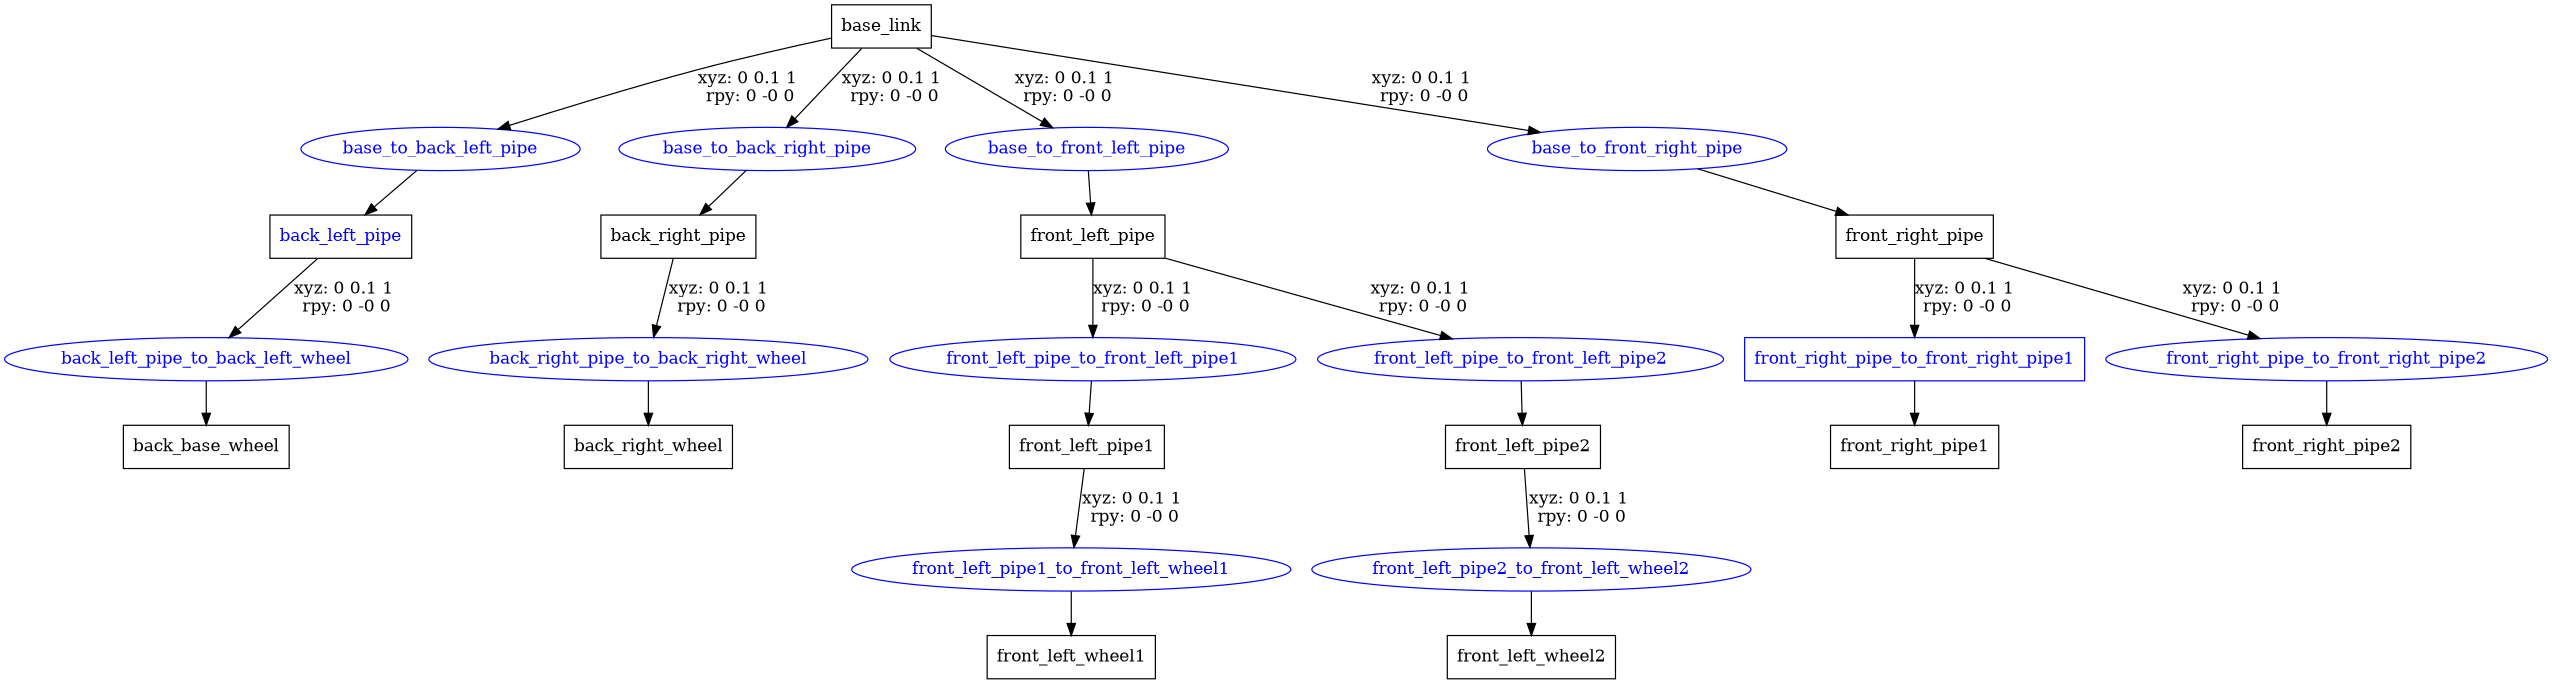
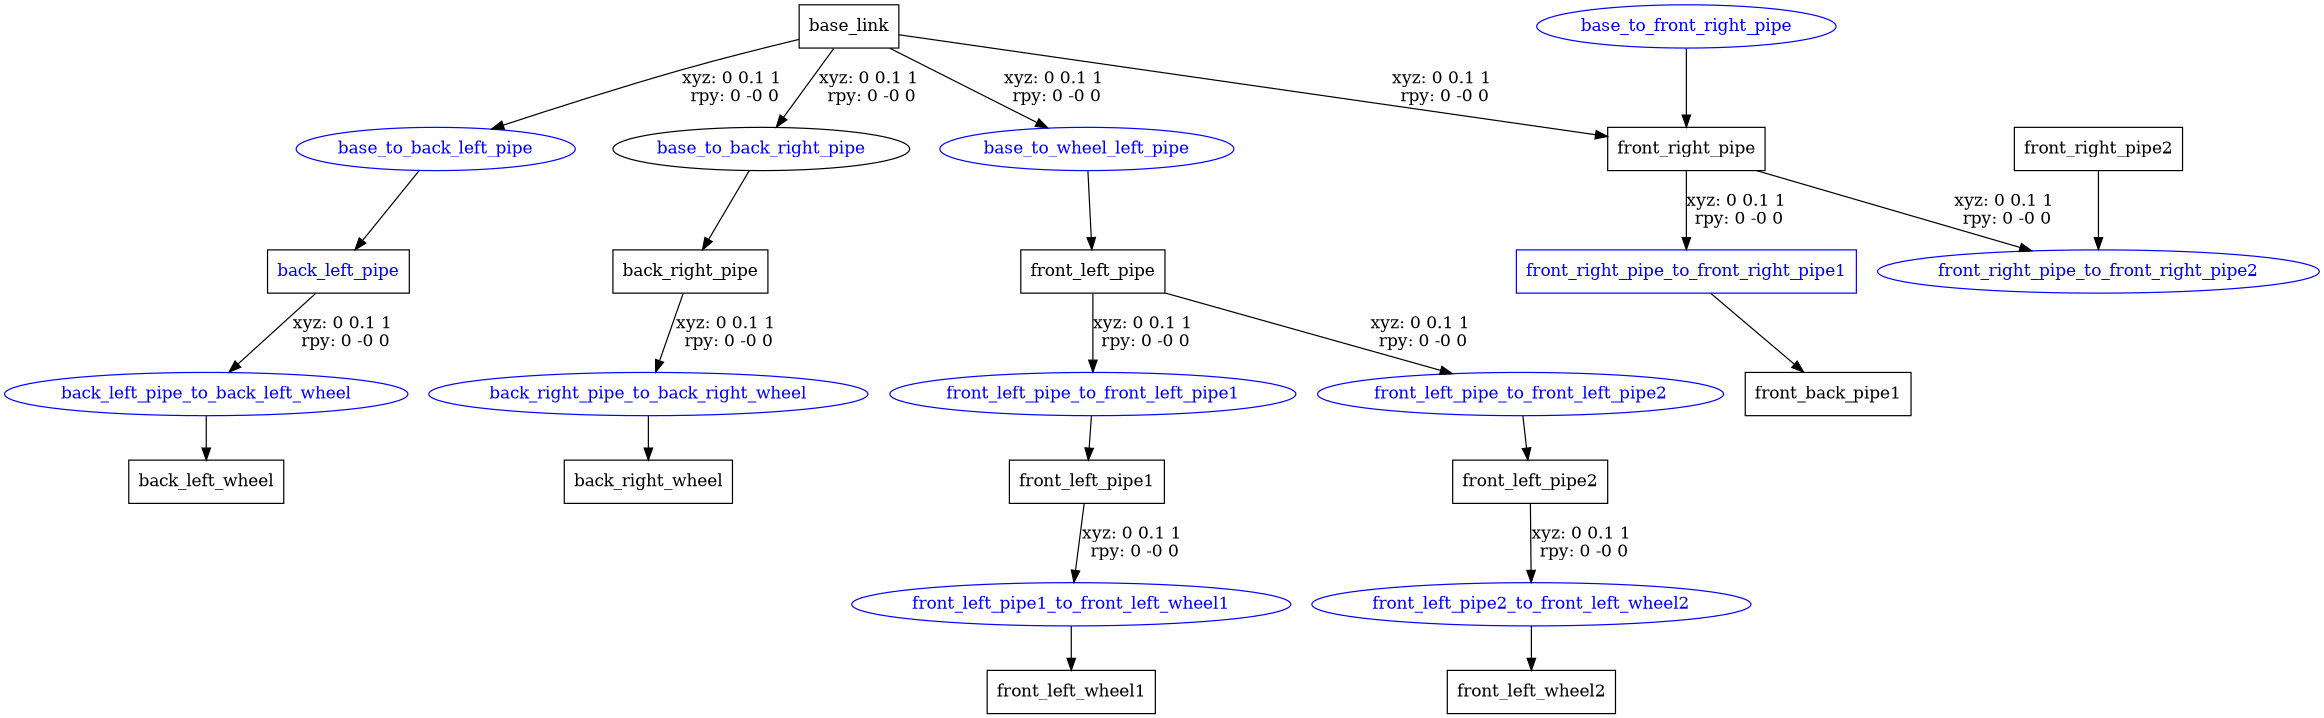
(1230, 83) -> (1247, 85)
(767, 149) -> (761, 149)
(1087, 149) -> (1087, 149)
(2327, 397) -> (2098, 204)
(206, 447) -> (206, 482)
(1915, 447) -> (1828, 394)
